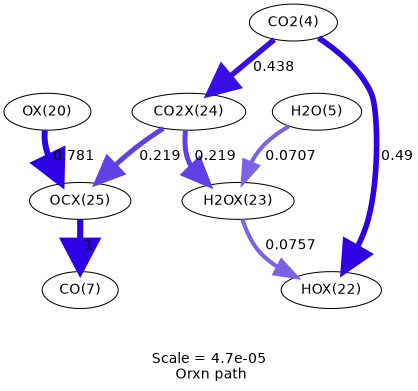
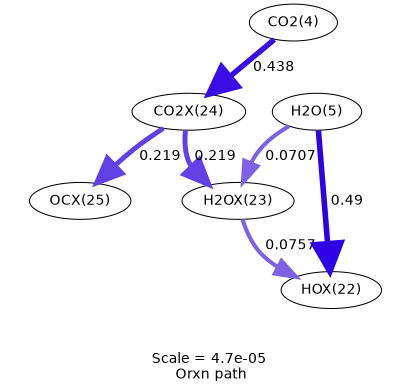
(47, 112) -> none
(376, 133) -> (323, 187)
(80, 290) -> none
